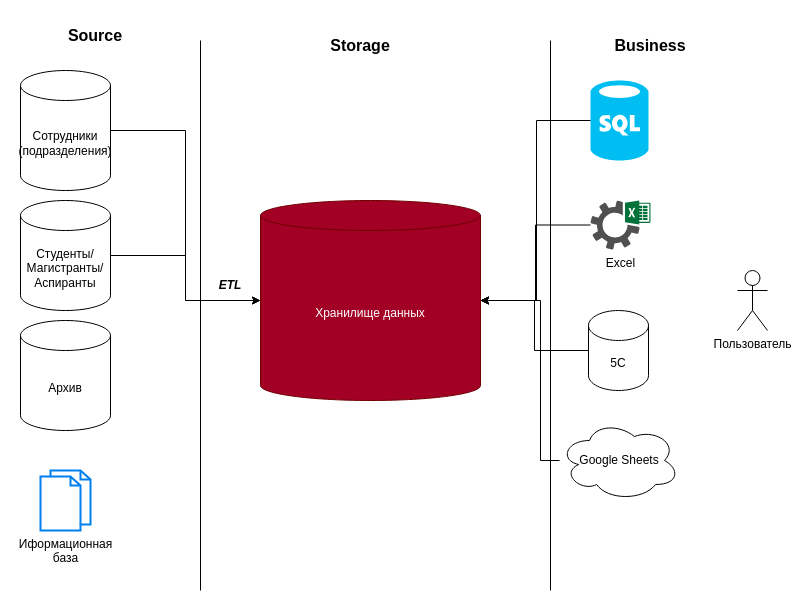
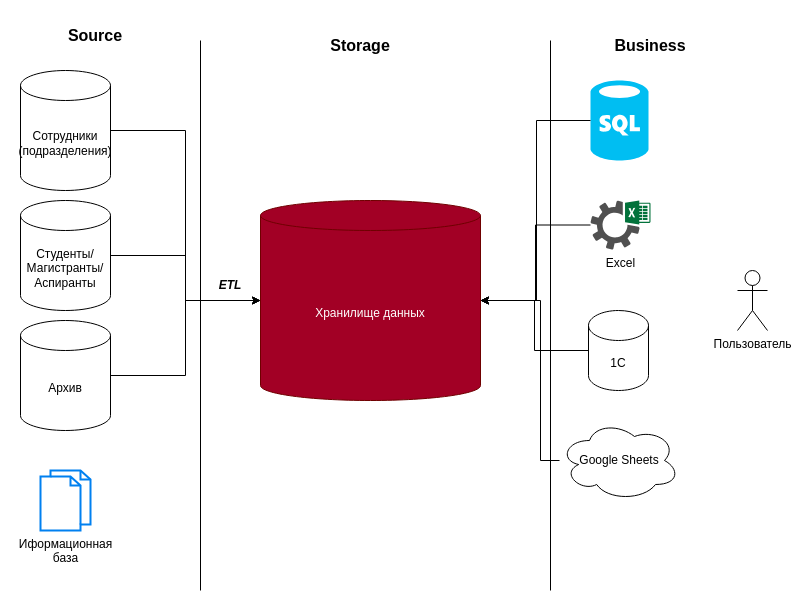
(619, 364) -> (619, 364)
none -> (185, 376)
